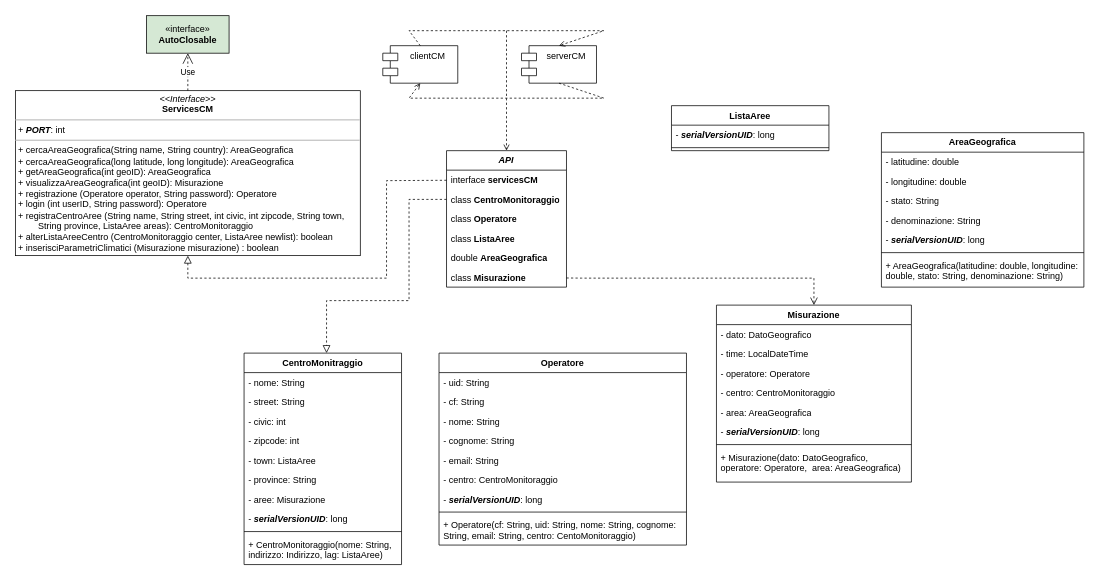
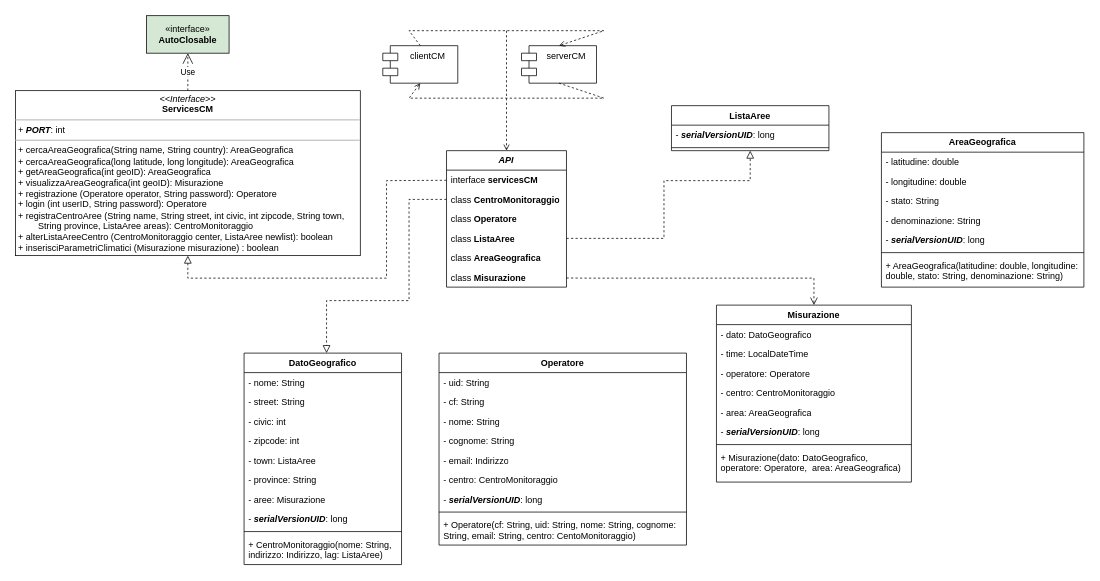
none -> (664, 204)
(501, 259) -> (498, 259)
(323, 364) -> (323, 364)
(474, 461) -> (481, 461)
